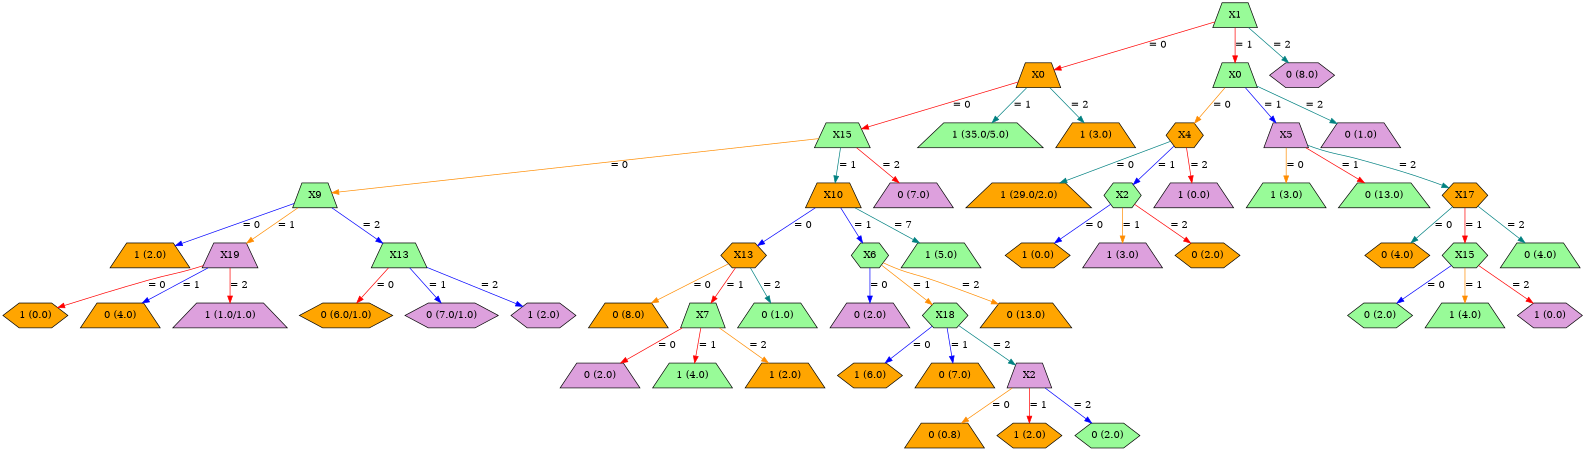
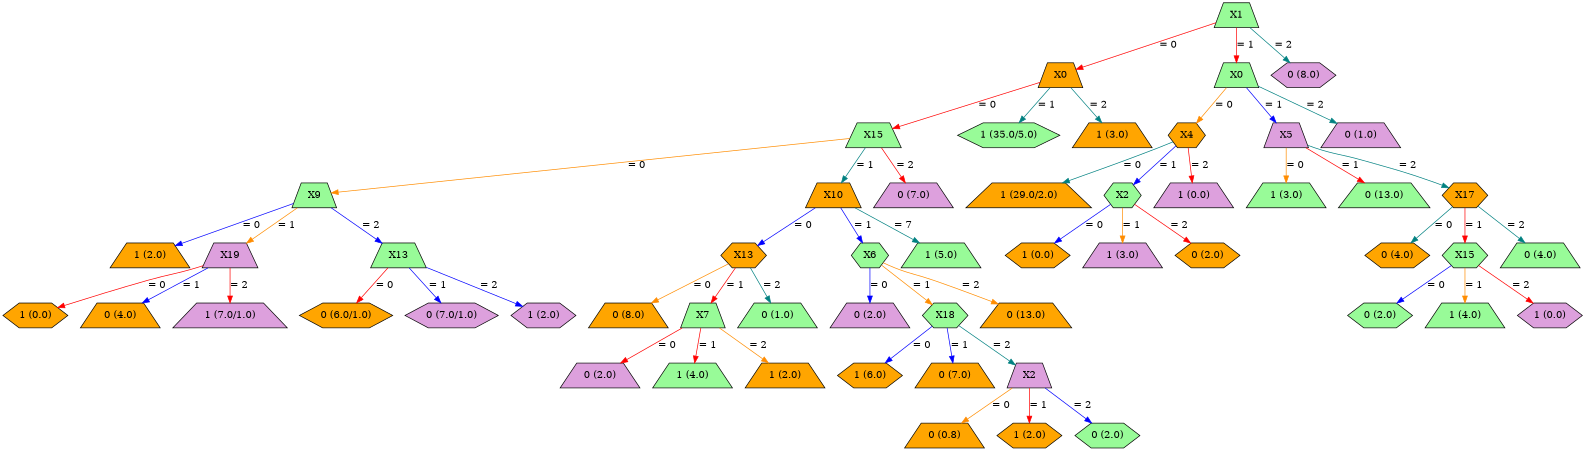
(980, 135) -> (1009, 135)
(230, 315) -> (230, 315)
